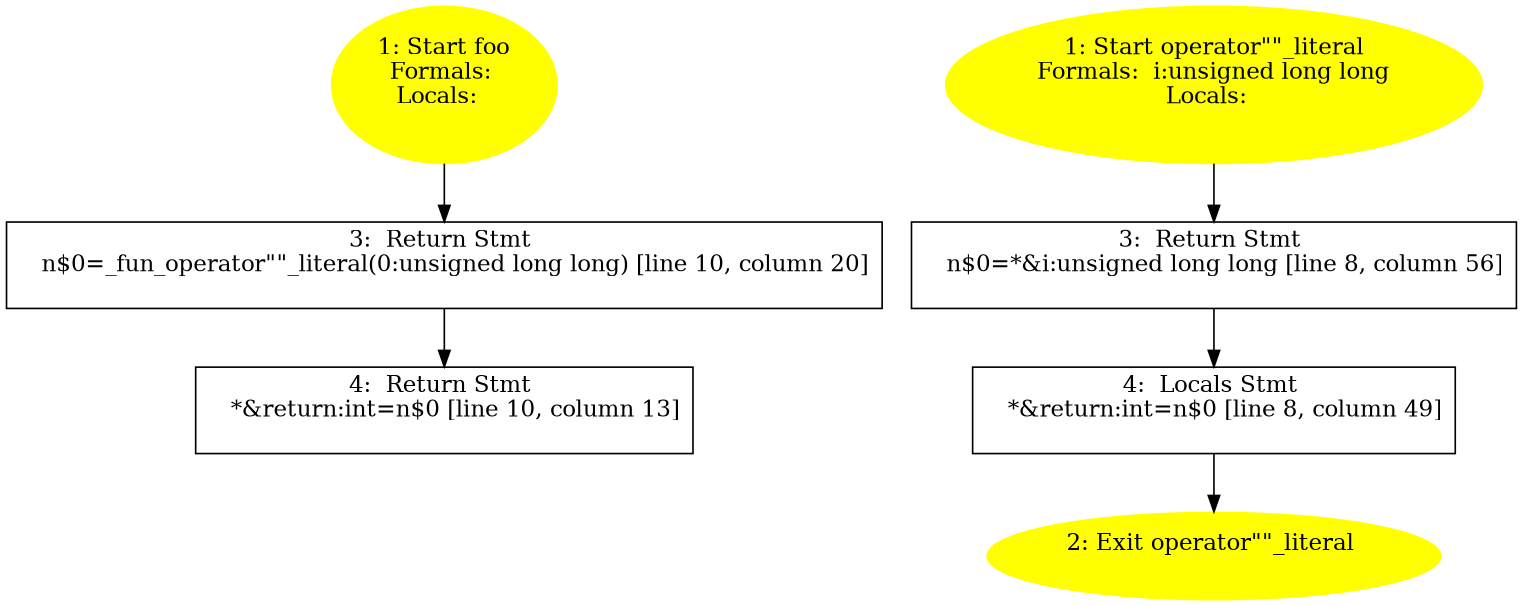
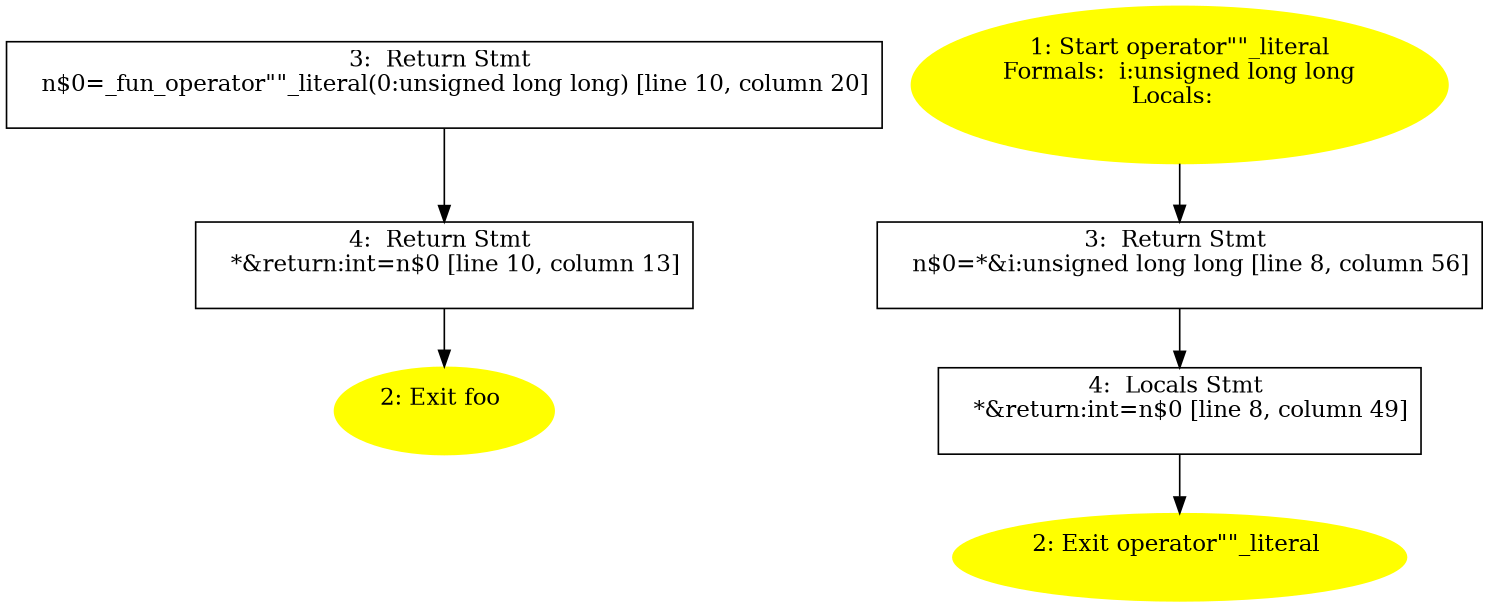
(444, 85) -> none
none -> (444, 411)
